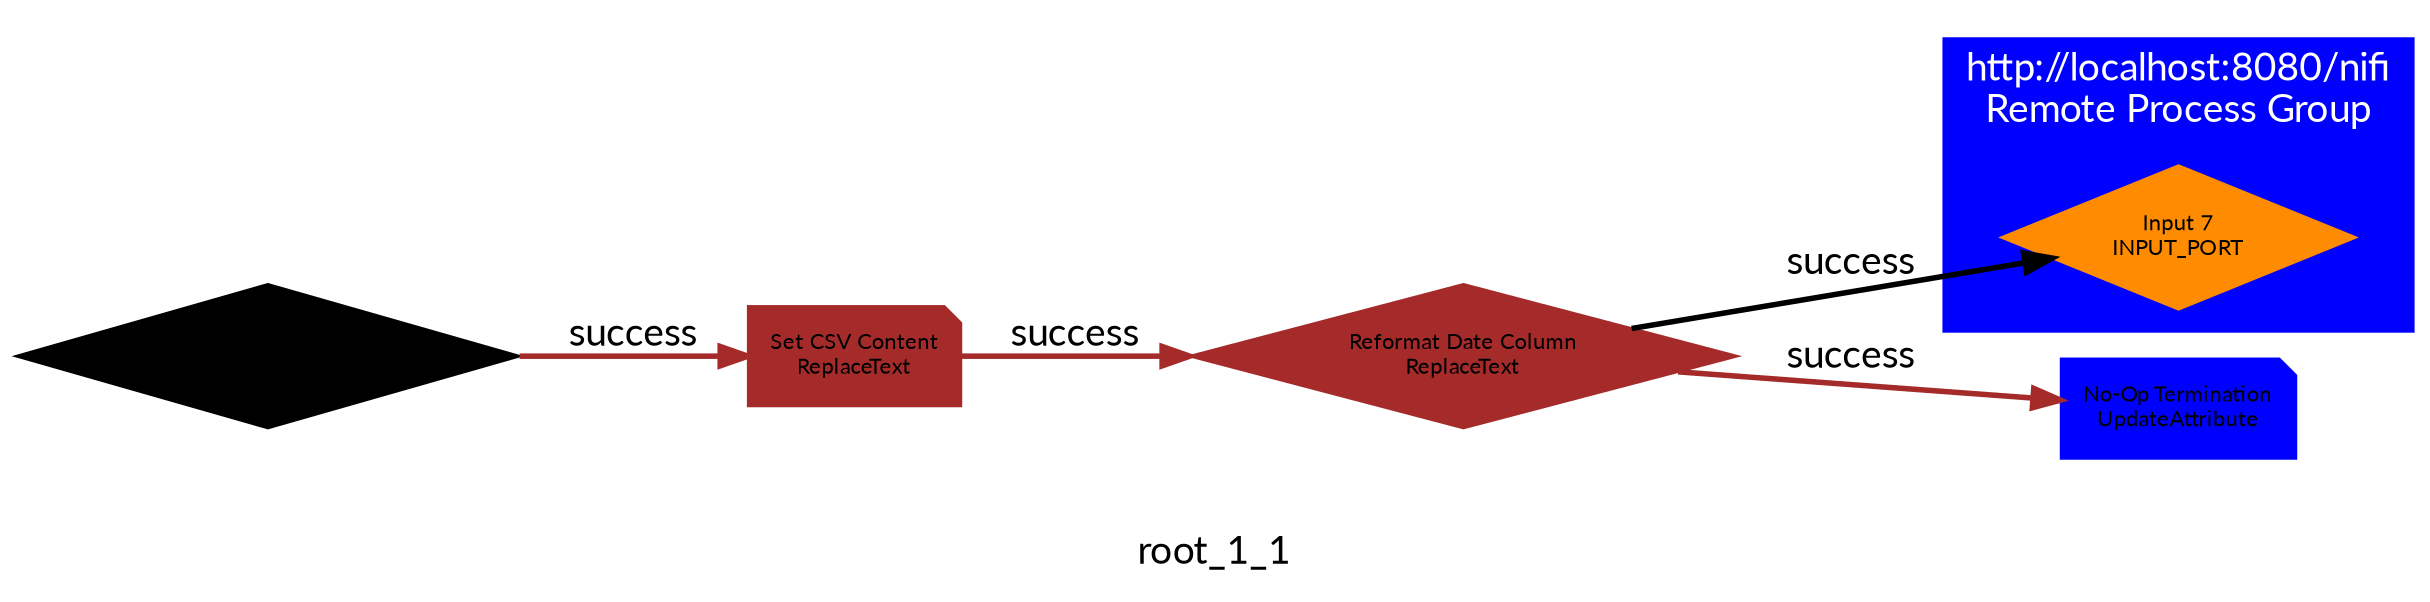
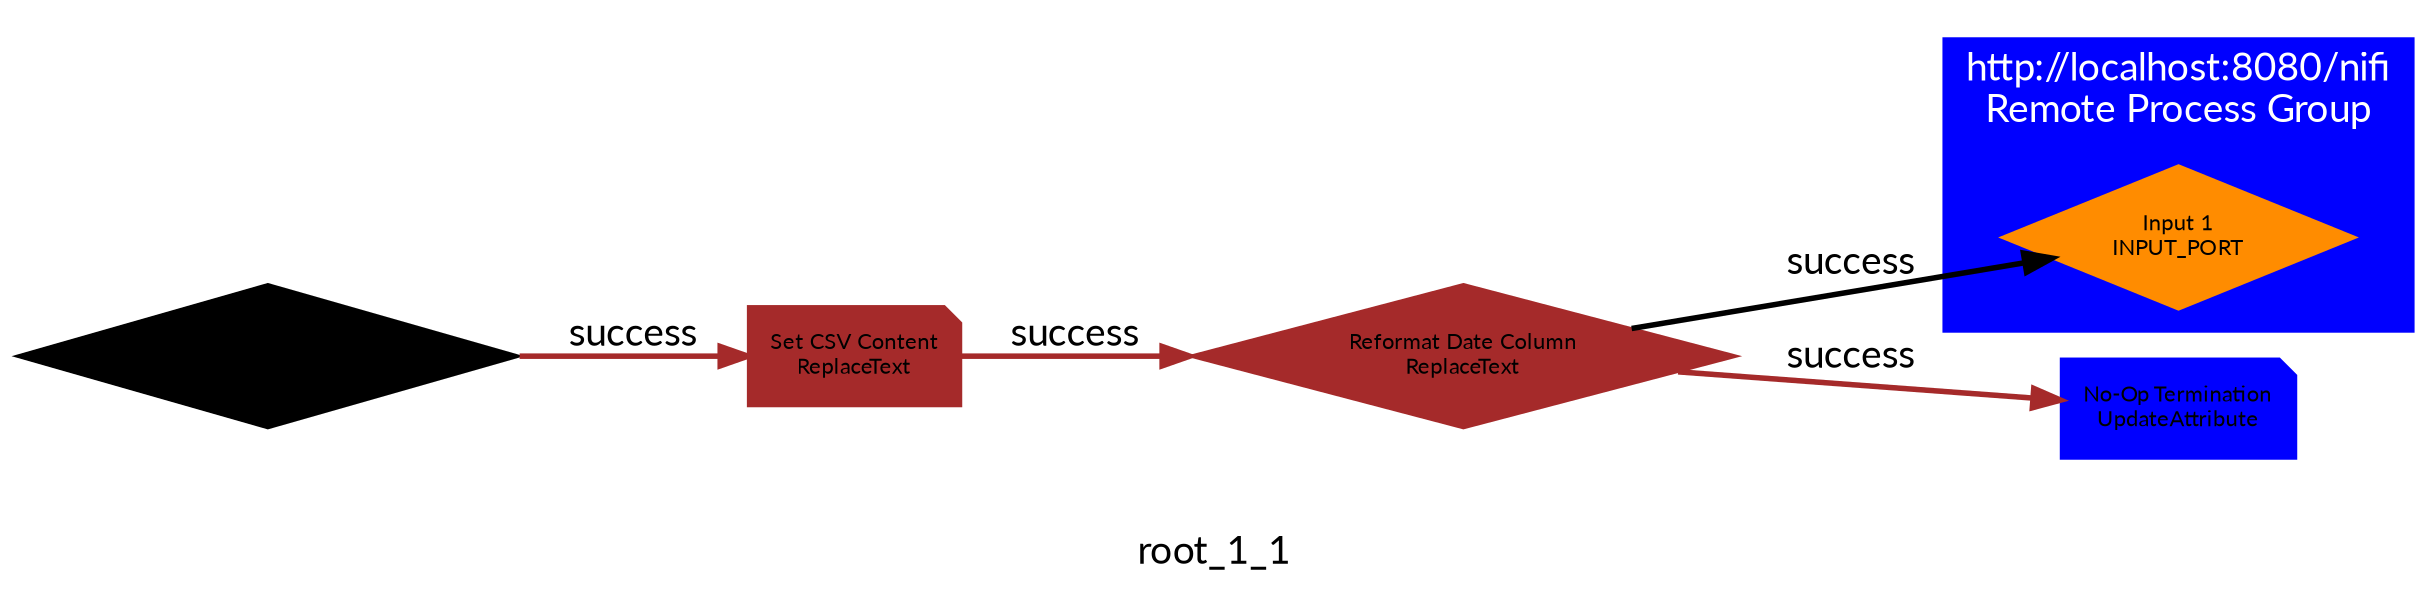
(2179, 237) -> (2179, 237)
